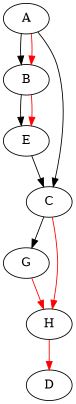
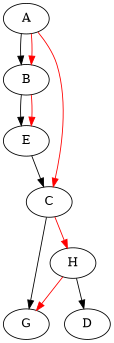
(63, 103) -> (63, 103)
(36, 289) -> (52, 290)
(49, 351) -> (79, 289)
